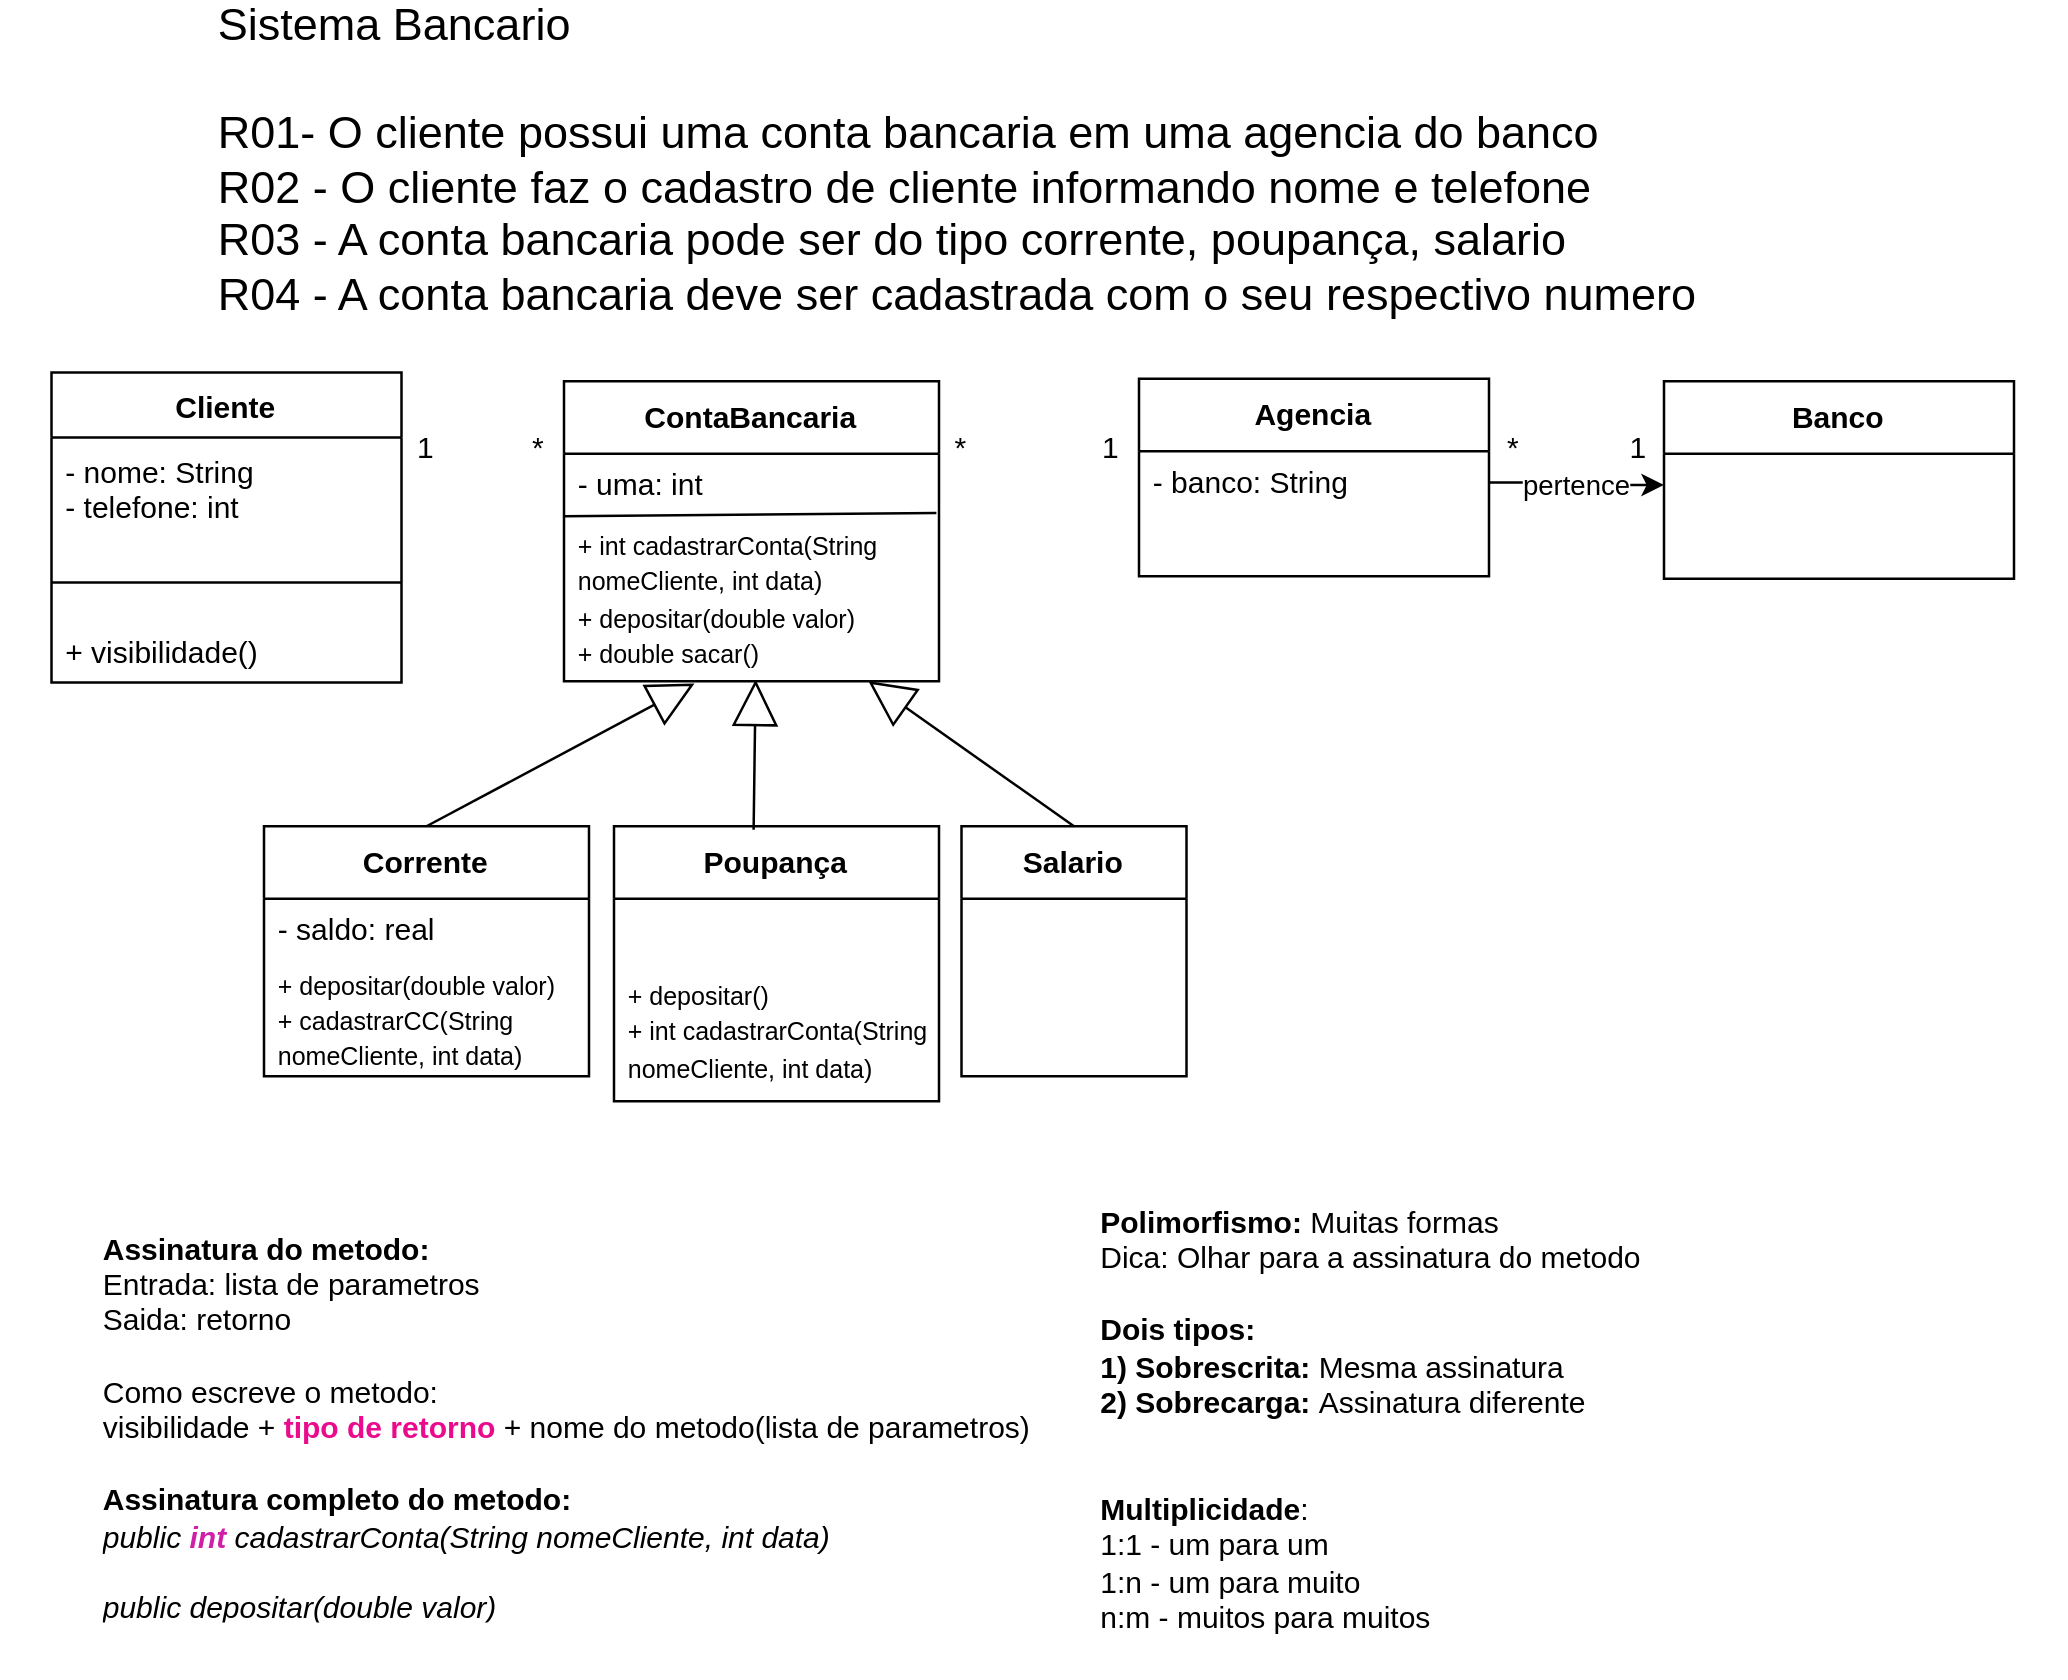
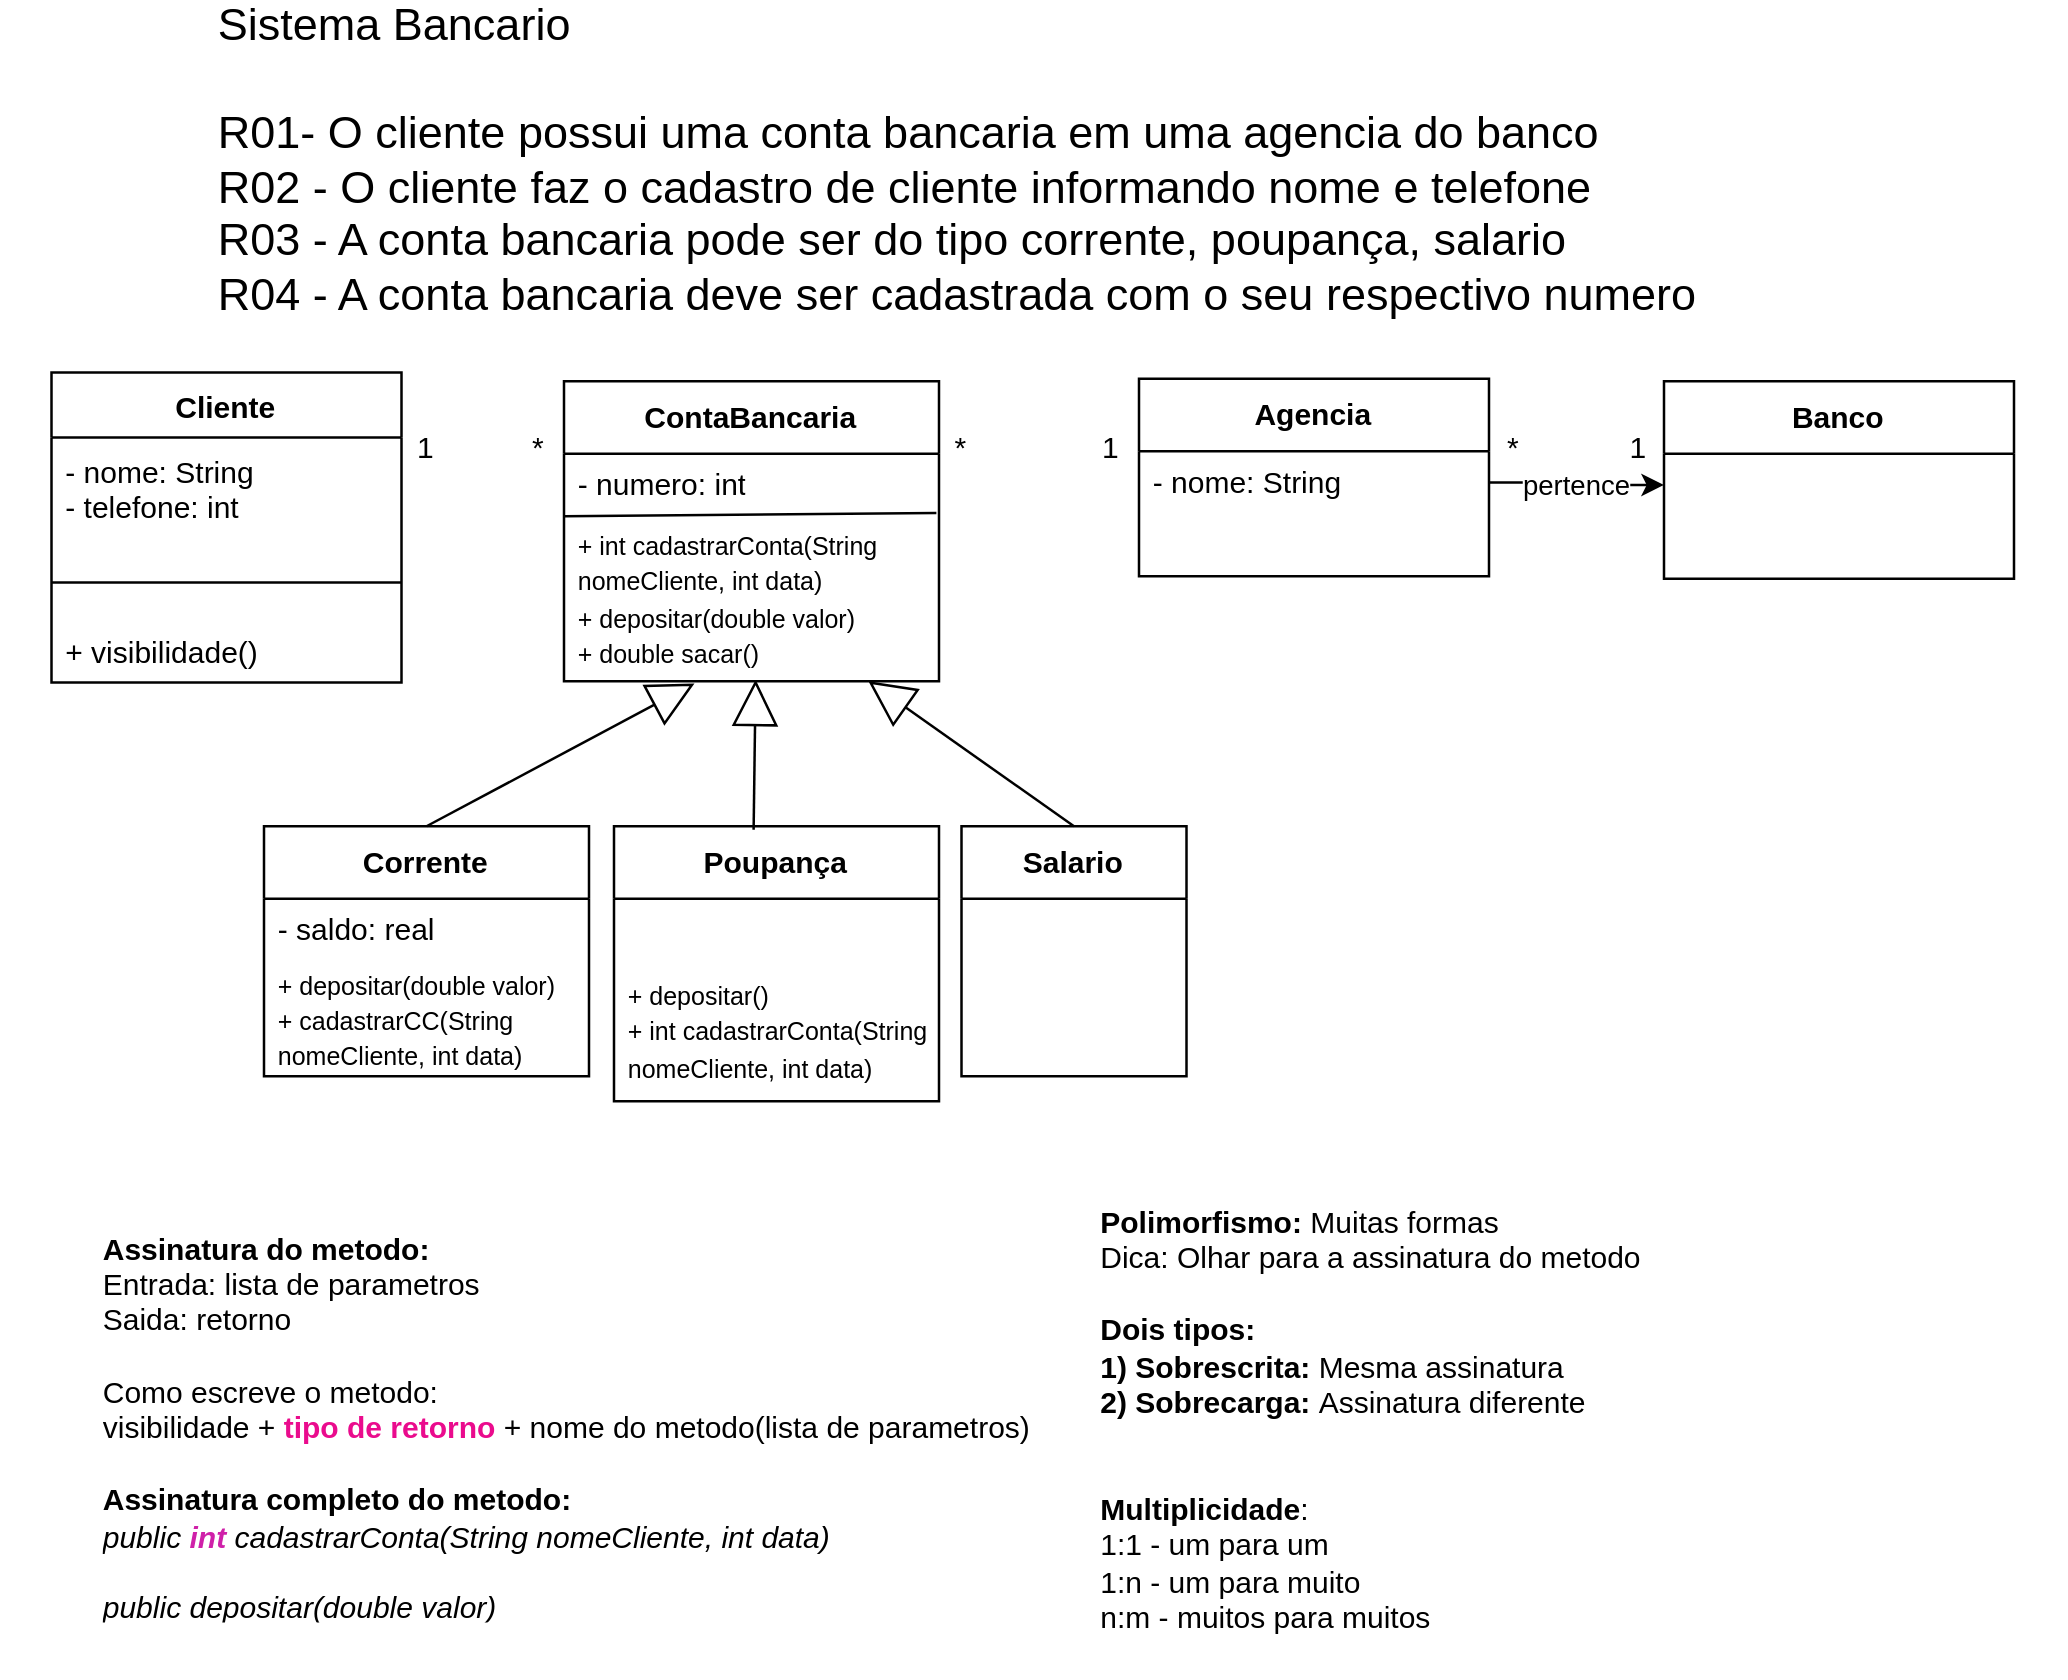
(1264, 484) -> (1256, 484)
(647, 486) -> (672, 486)
